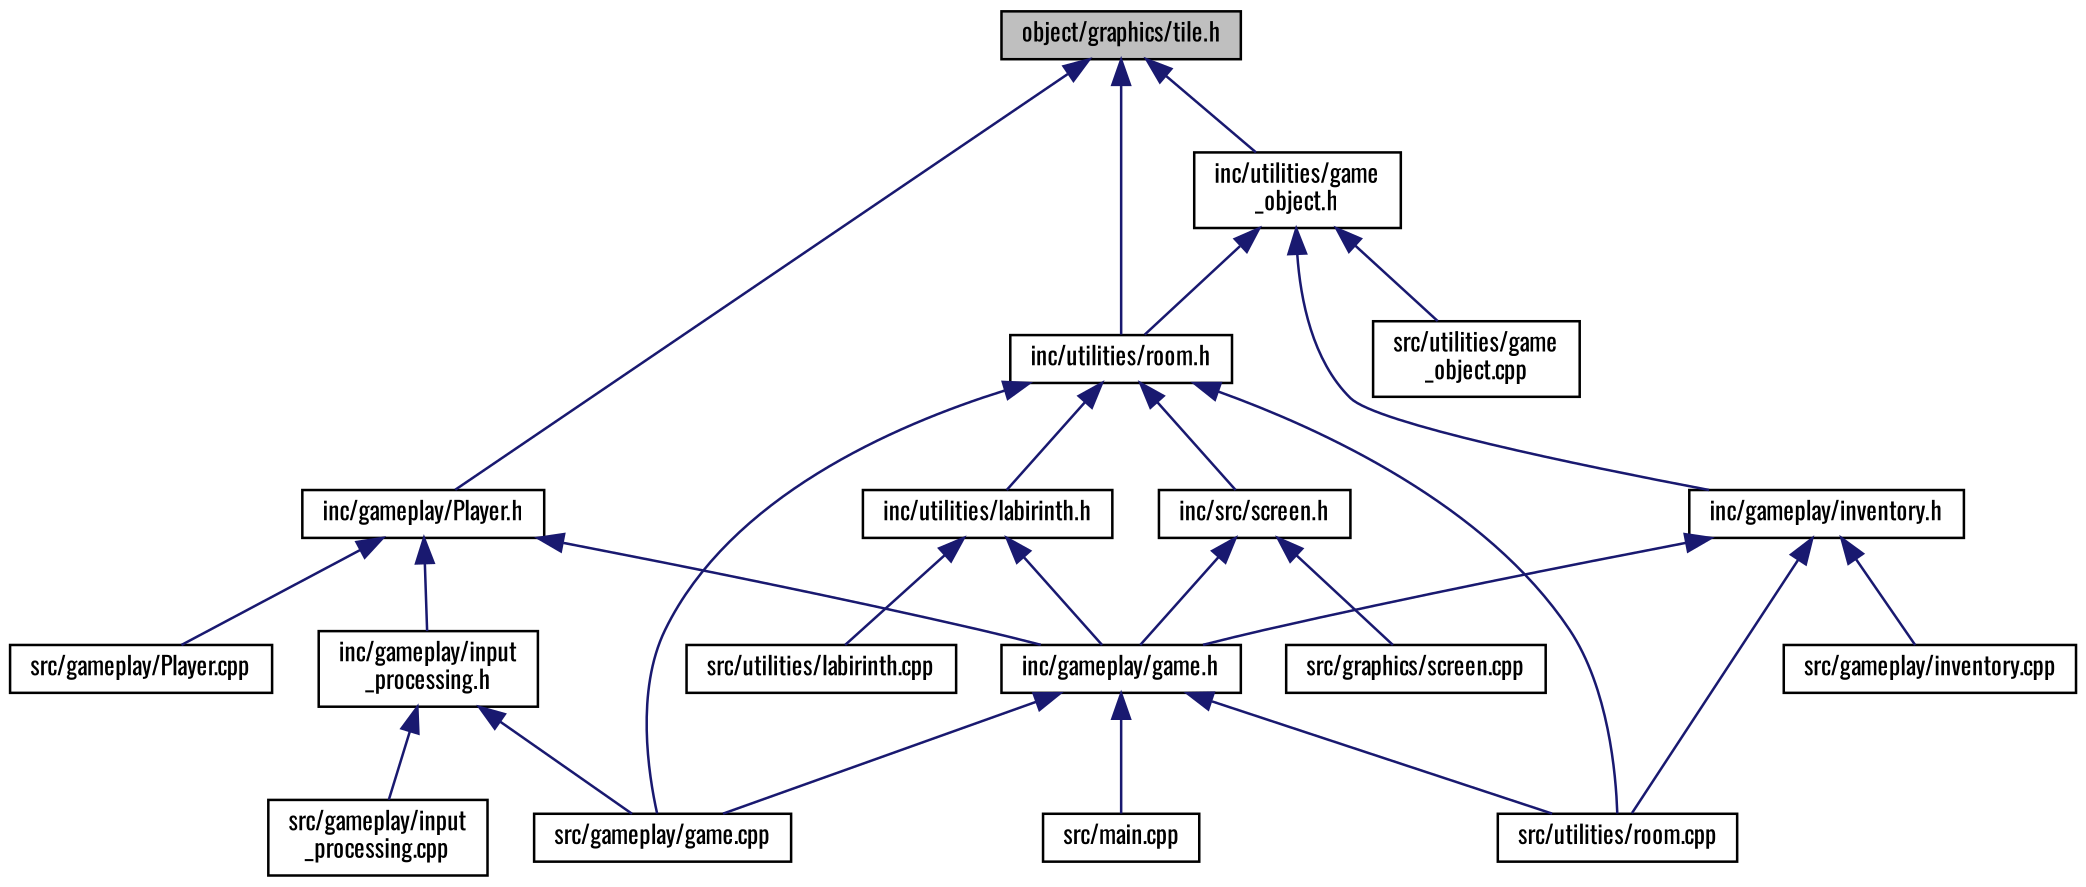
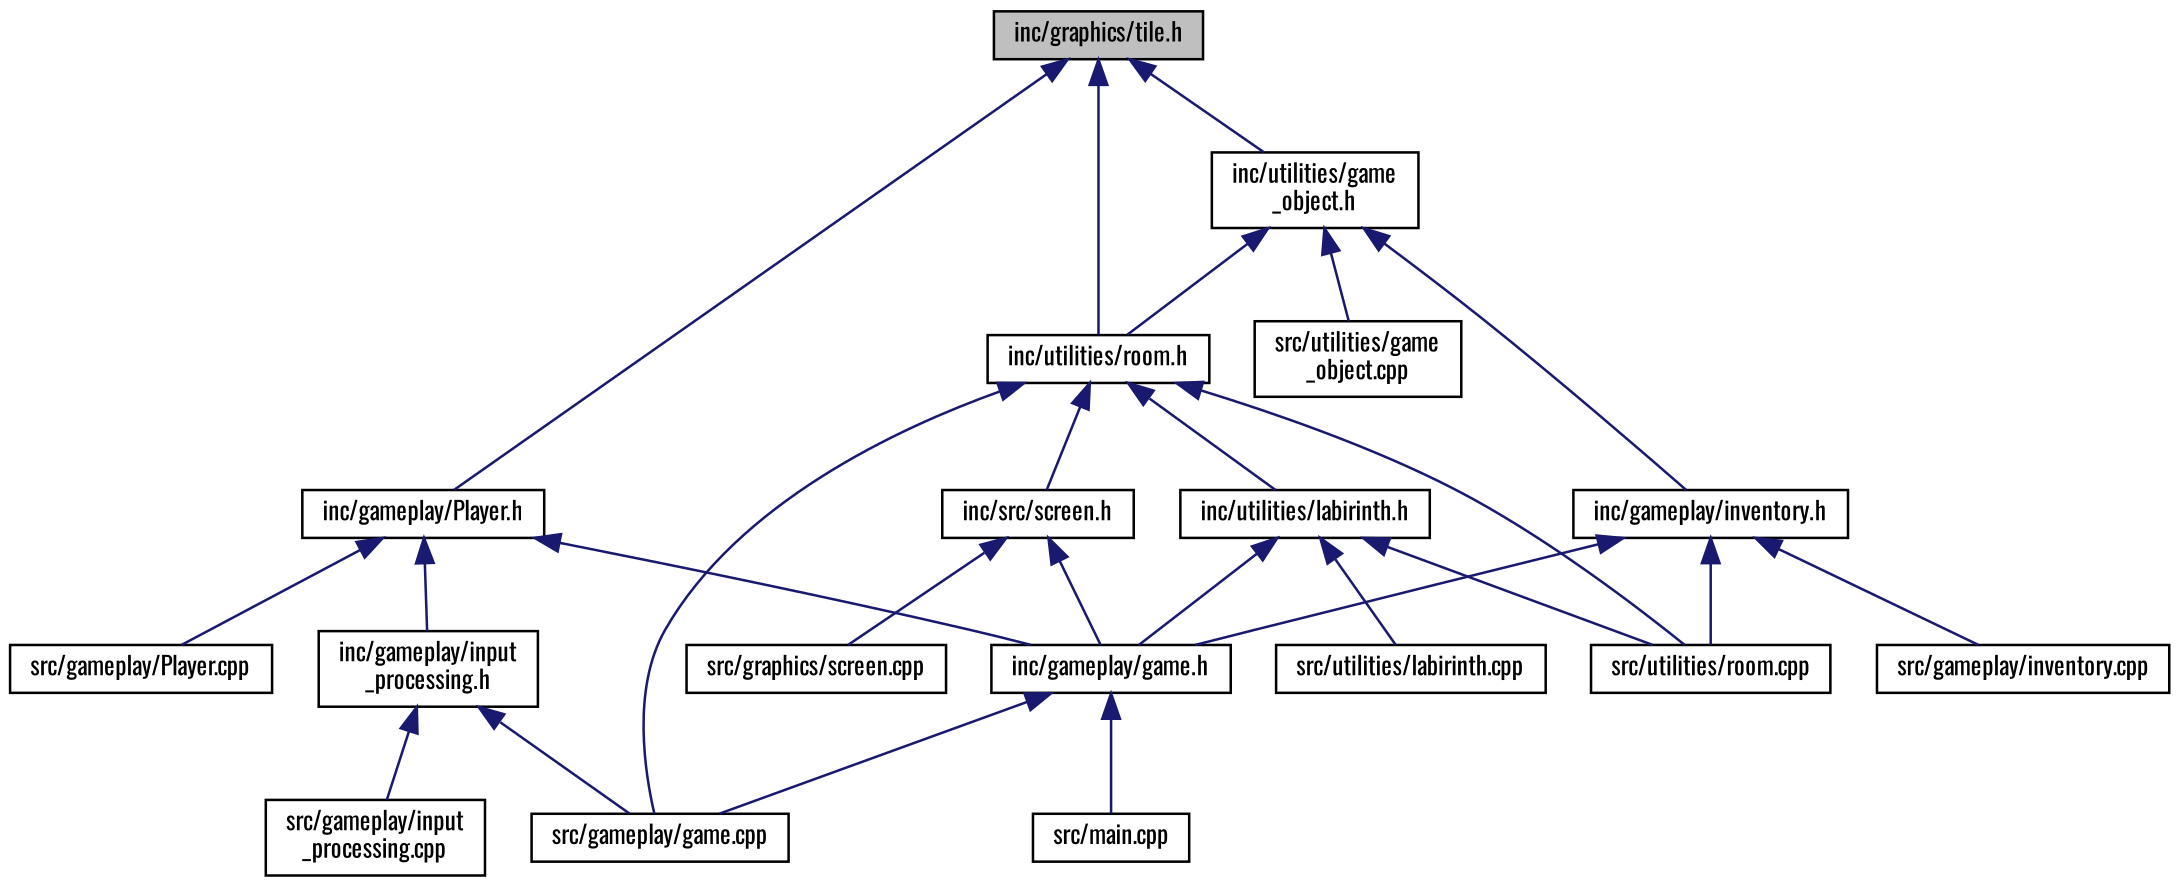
(1121, 35) -> (1098, 35)
(1382, 758) -> (1520, 596)
